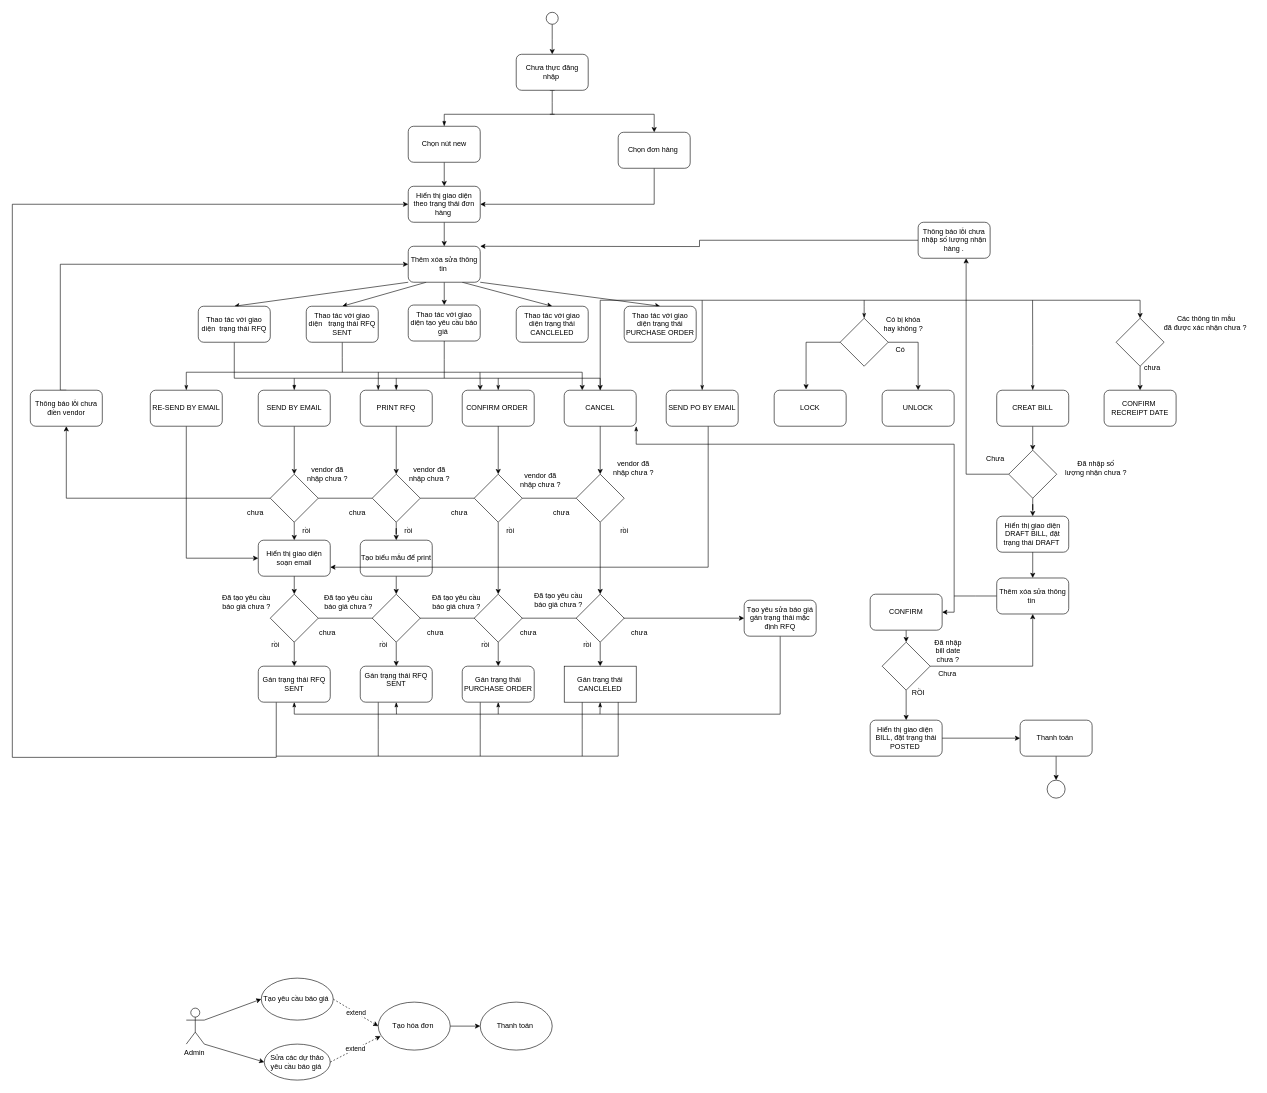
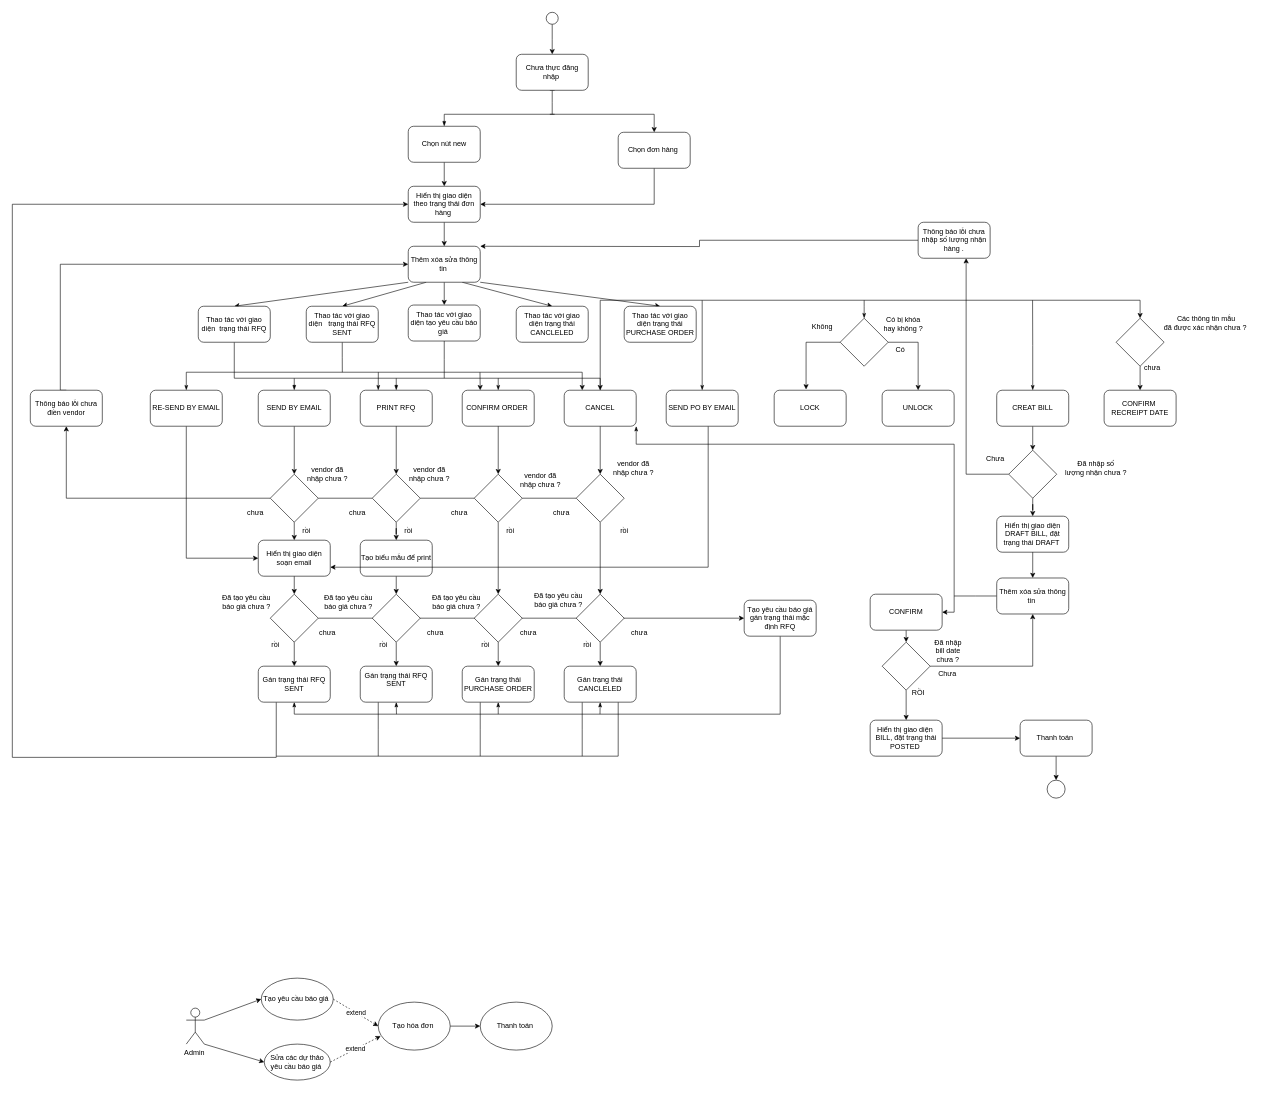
none -> (822, 327)
(780, 618) -> (780, 618)
(600, 684) -> (600, 684)
